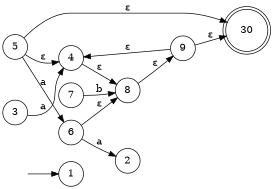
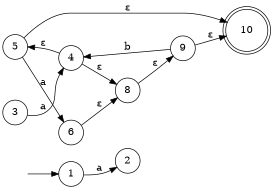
(247, 30) -> (247, 30)
(128, 47) -> (128, 47)
(38, 61) -> (47, 49)
(71, 95) -> none
(95, 147) -> (97, 174)
